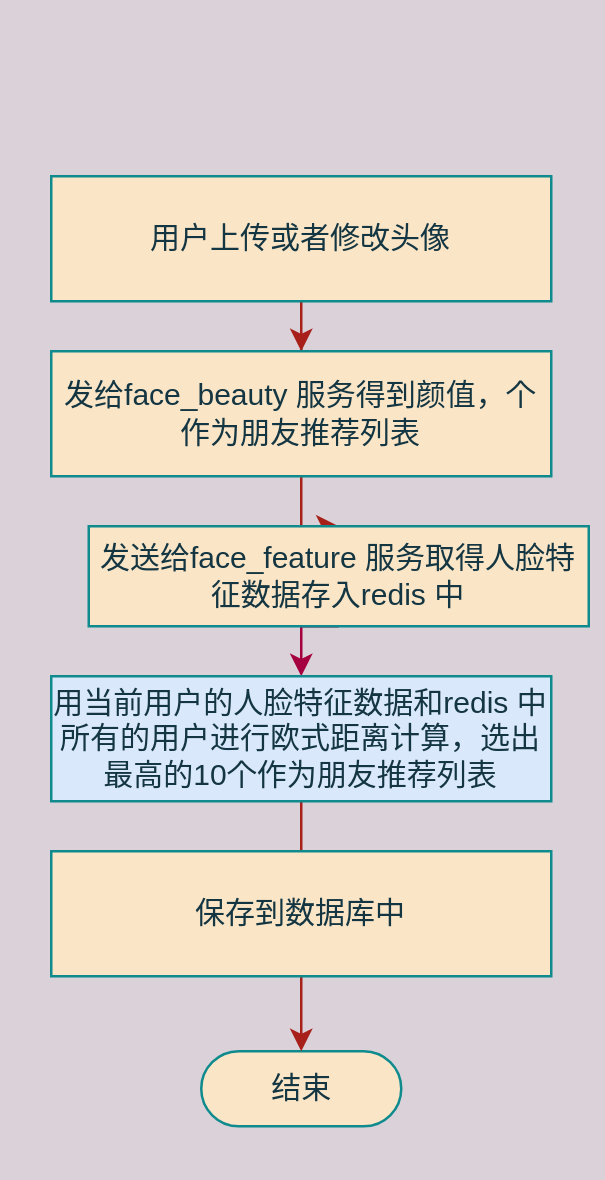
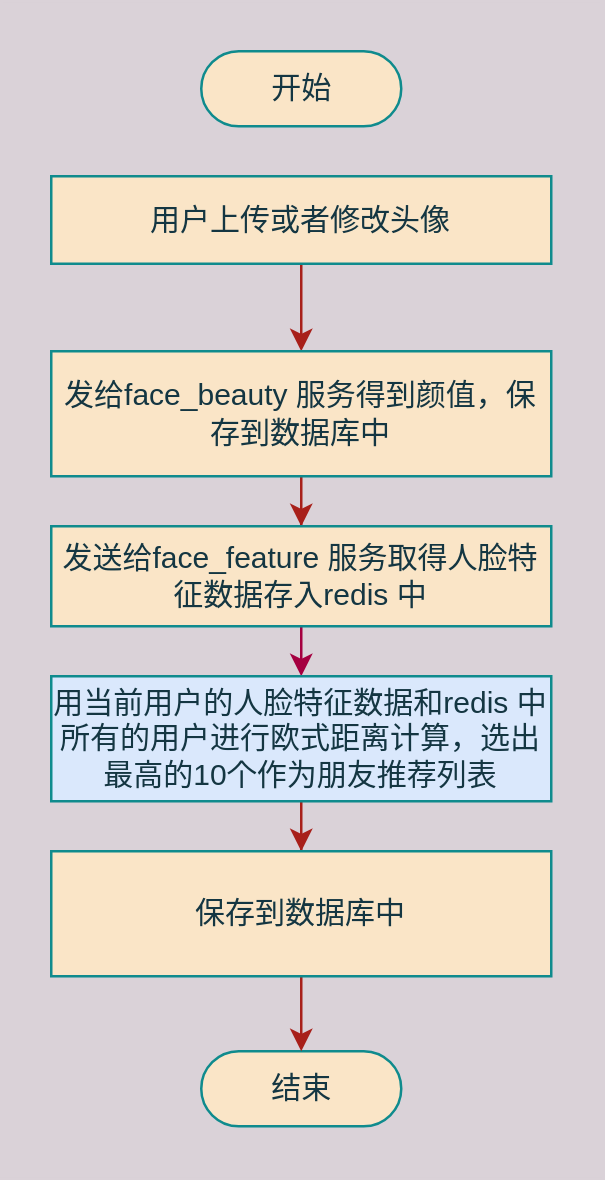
none -> (301, 89)
(301, 239) -> (301, 220)
(301, 414) -> (301, 414)
(339, 576) -> (301, 576)
(301, 840) -> (301, 833)
